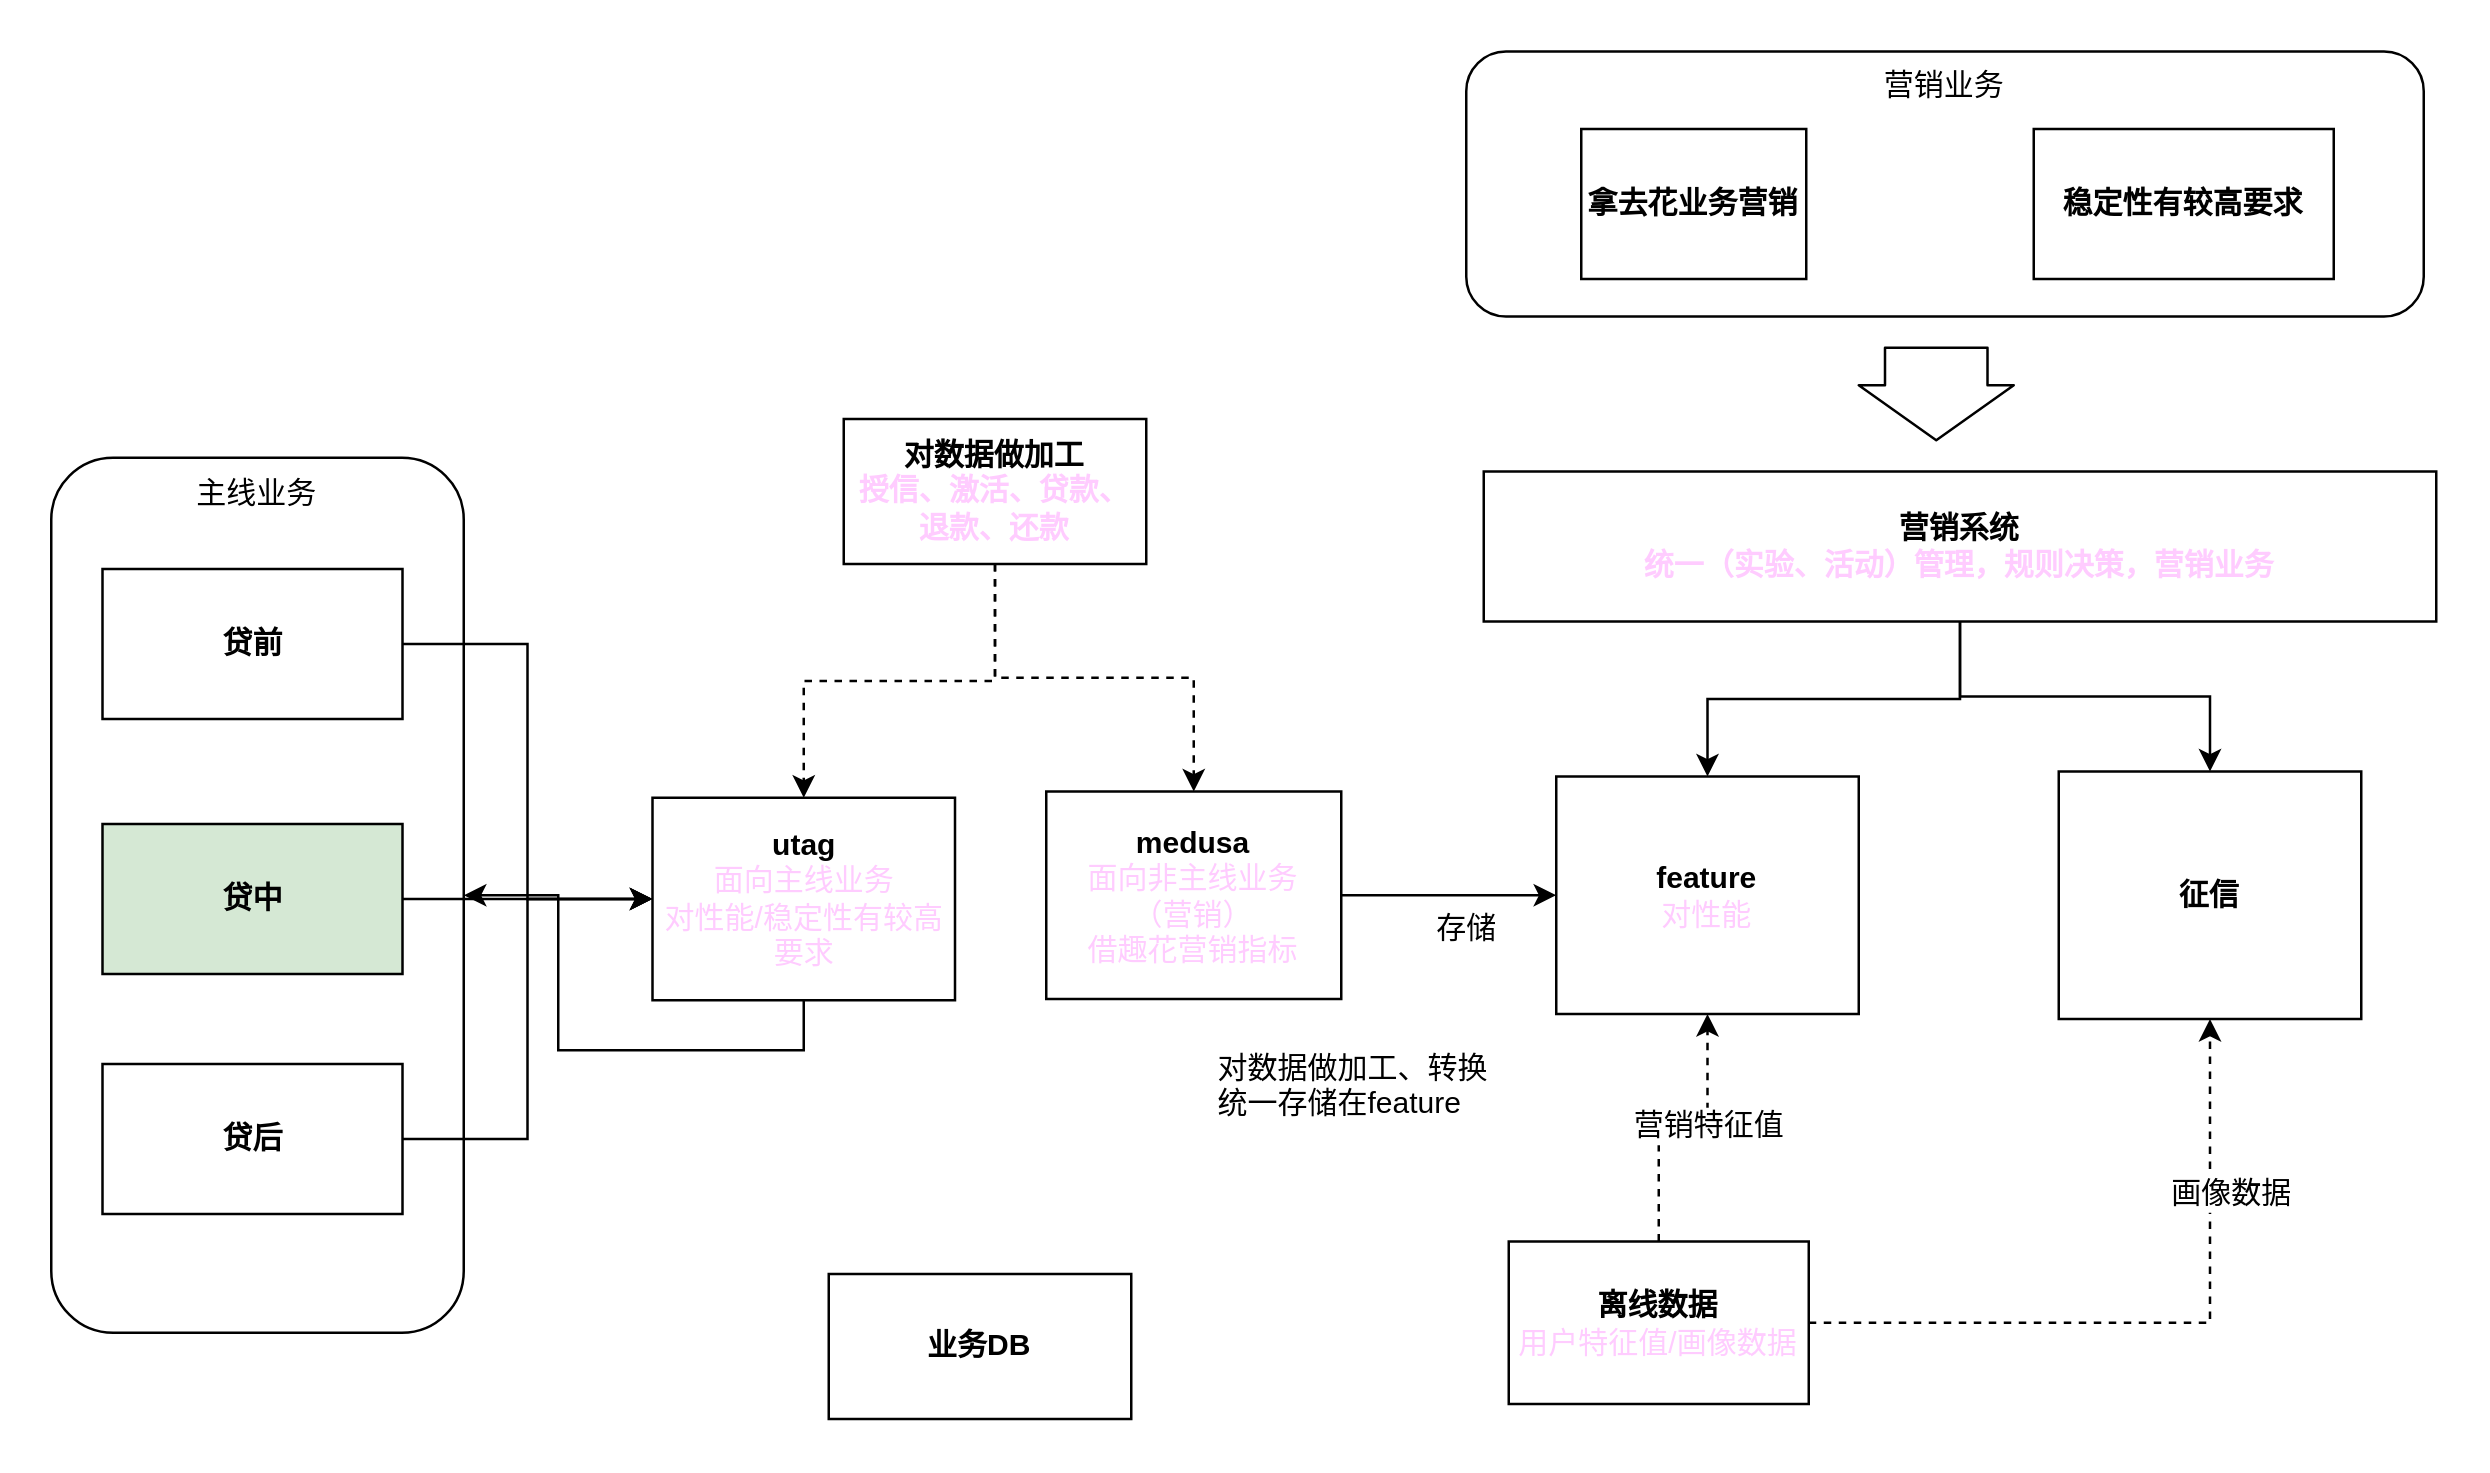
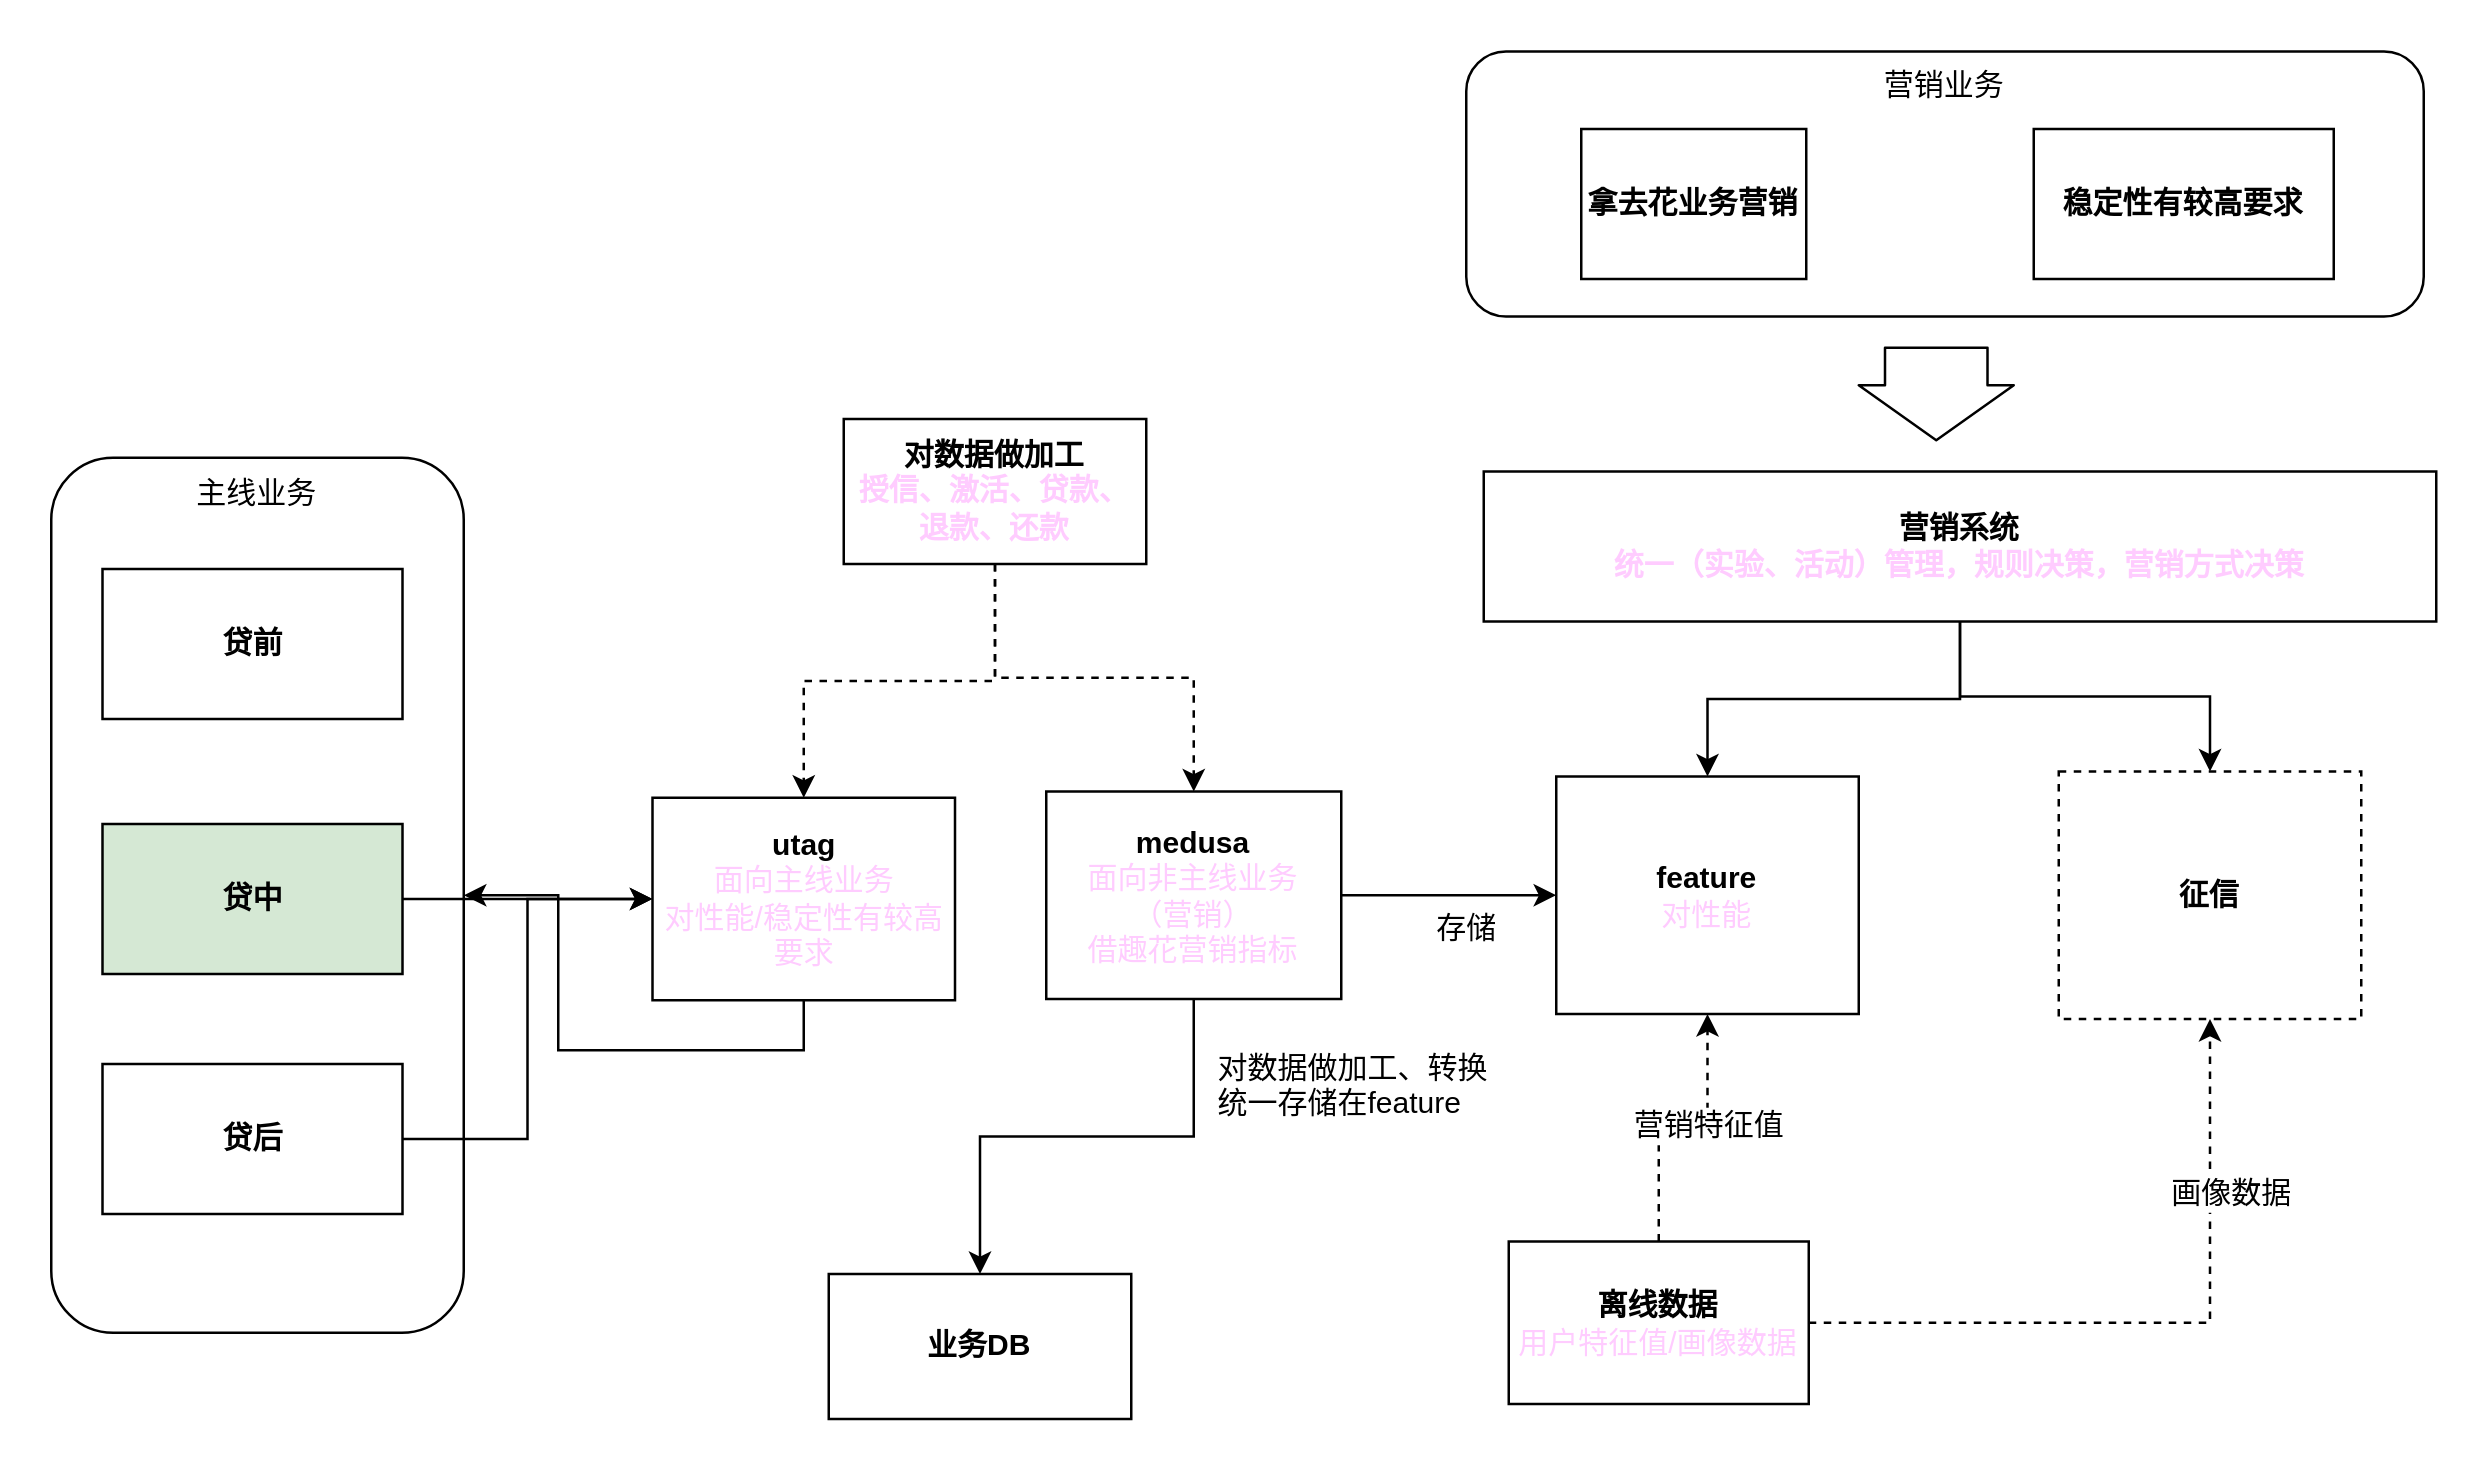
(1960, 546) -> (1960, 546)
(528, 704) -> none
(2210, 895) -> (2210, 895)
none -> (1095, 1136)
